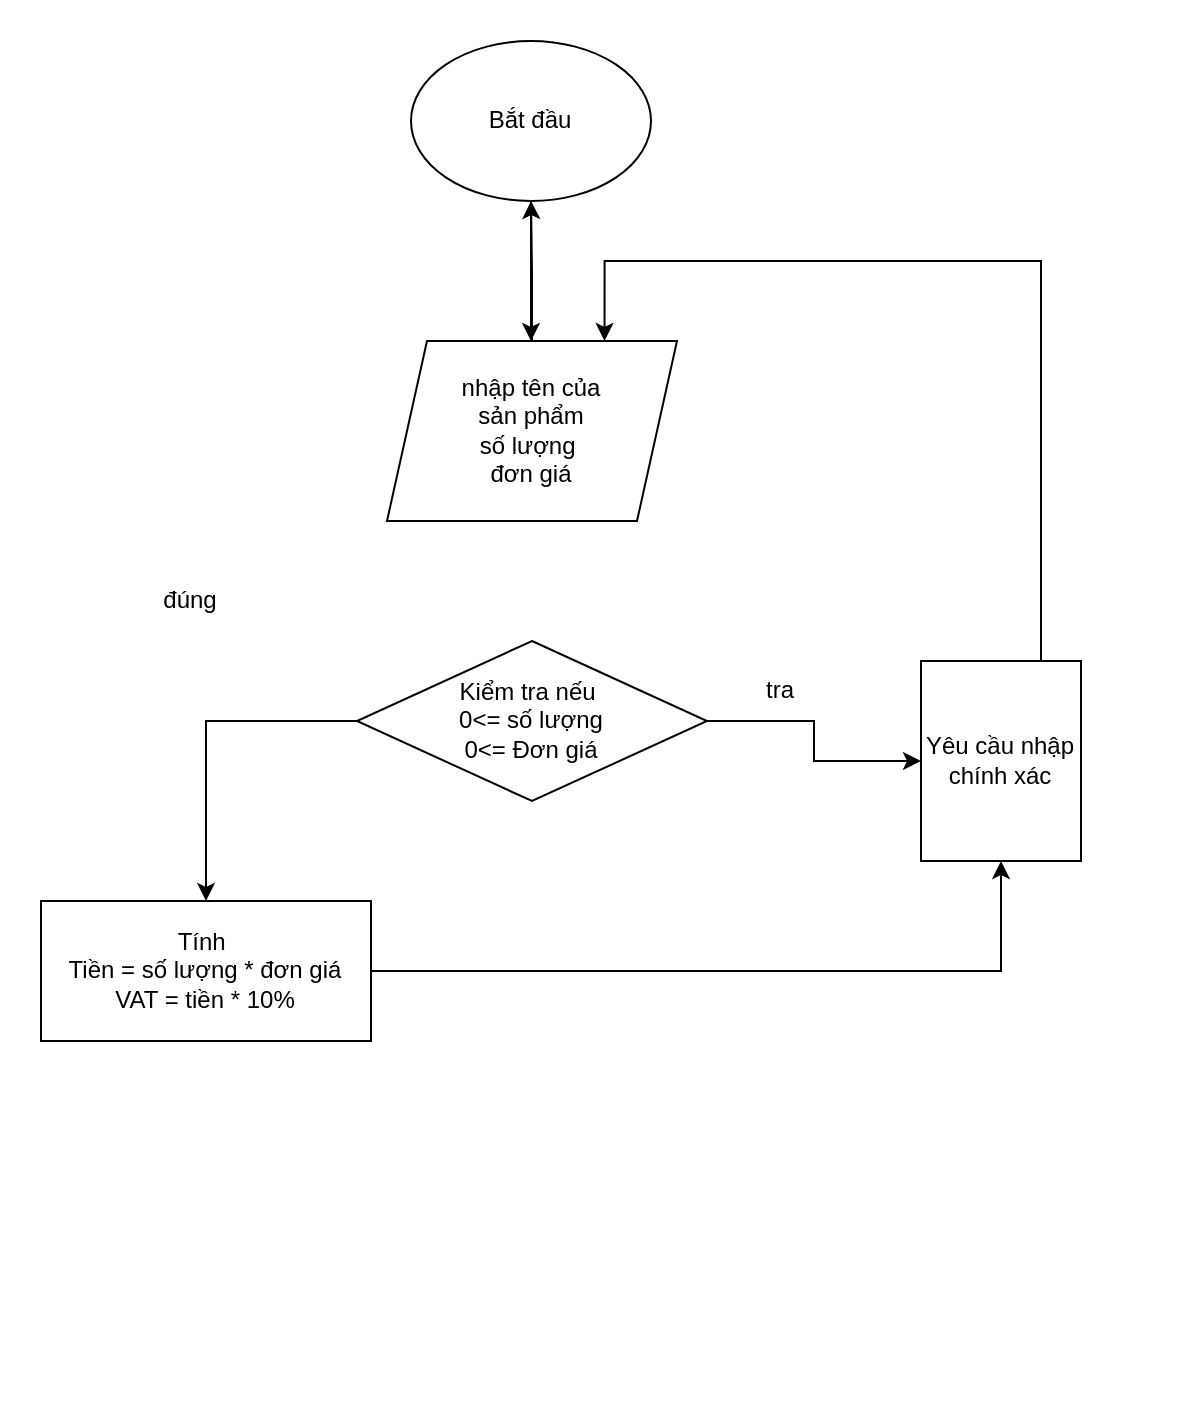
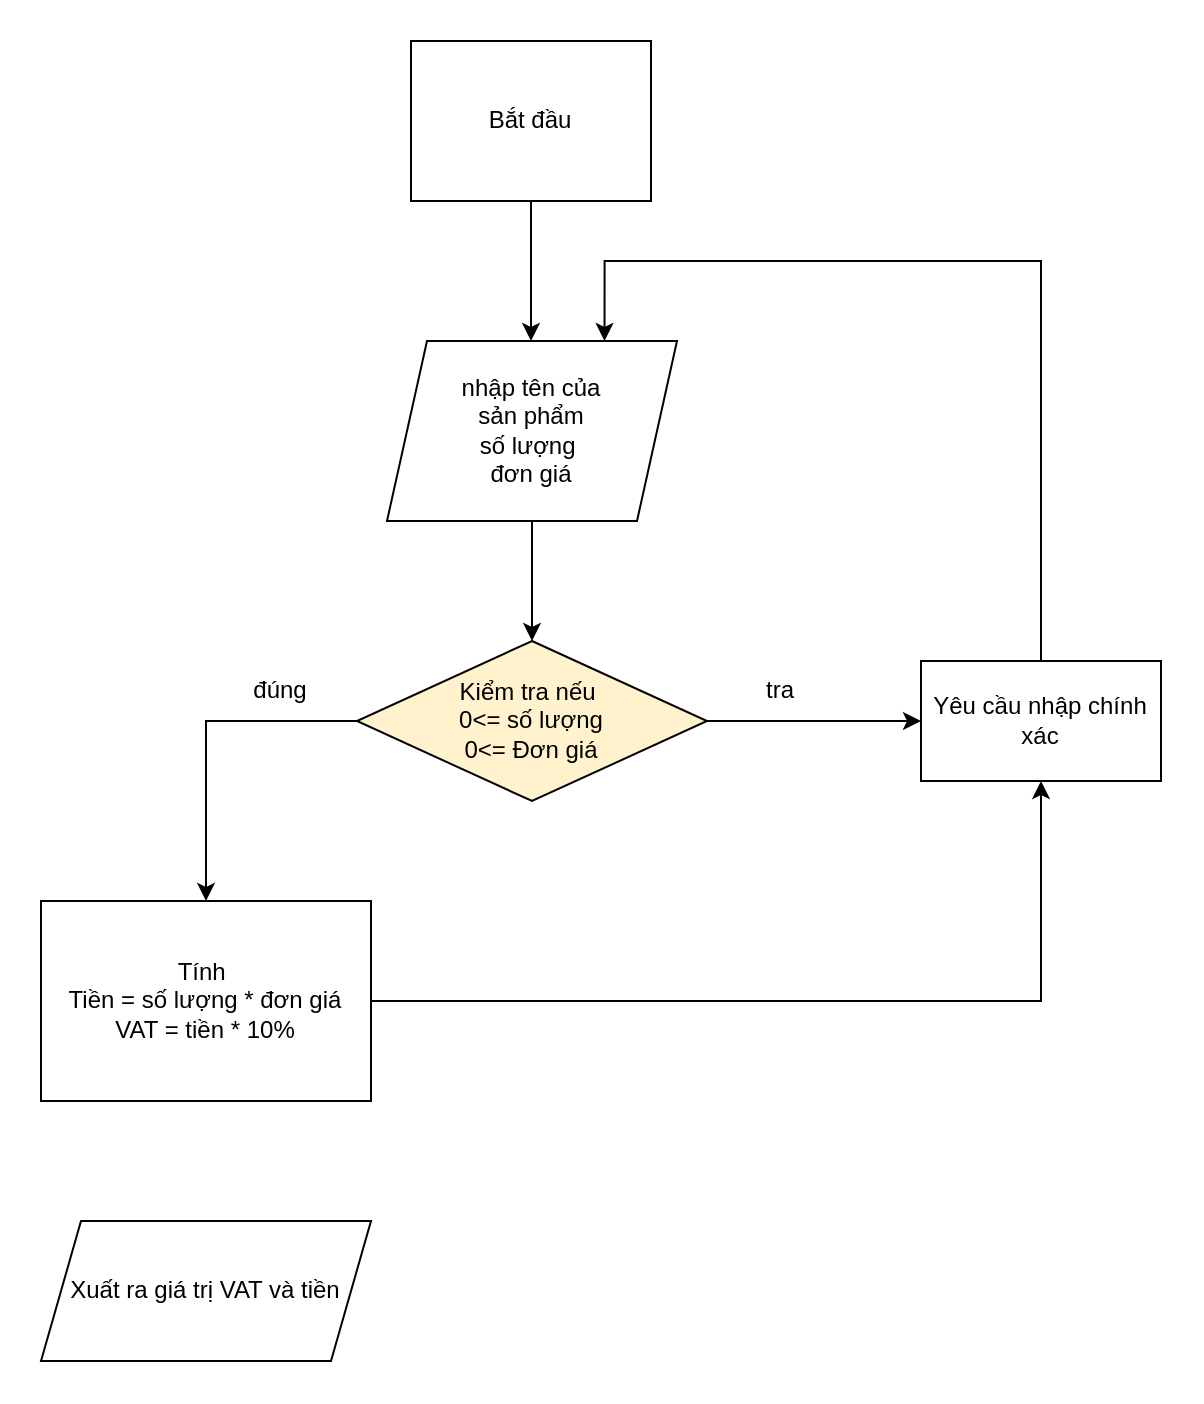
(531, 121) -> (531, 121)
(532, 339) -> (532, 574)
(191, 601) -> (281, 691)
(532, 721) -> (532, 721)
(1001, 761) -> (1041, 721)
(206, 971) -> (206, 1001)
none -> (206, 1291)
